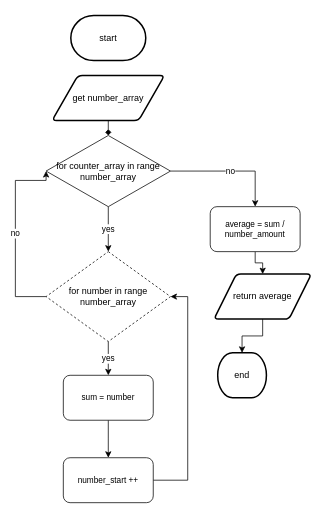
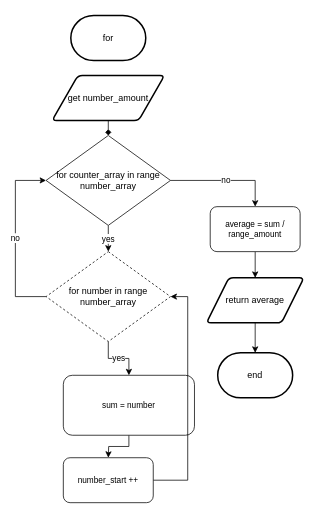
(108, 38) -> (108, 38)
(108, 98) -> (108, 98)
(108, 171) -> (108, 180)
(255, 229) -> (255, 229)
(263, 297) -> (255, 300)
(242, 375) -> (255, 375)
(108, 398) -> (129, 405)
